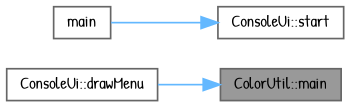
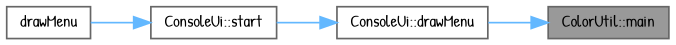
(82, 23) -> (49, 23)
none -> (298, 23)
